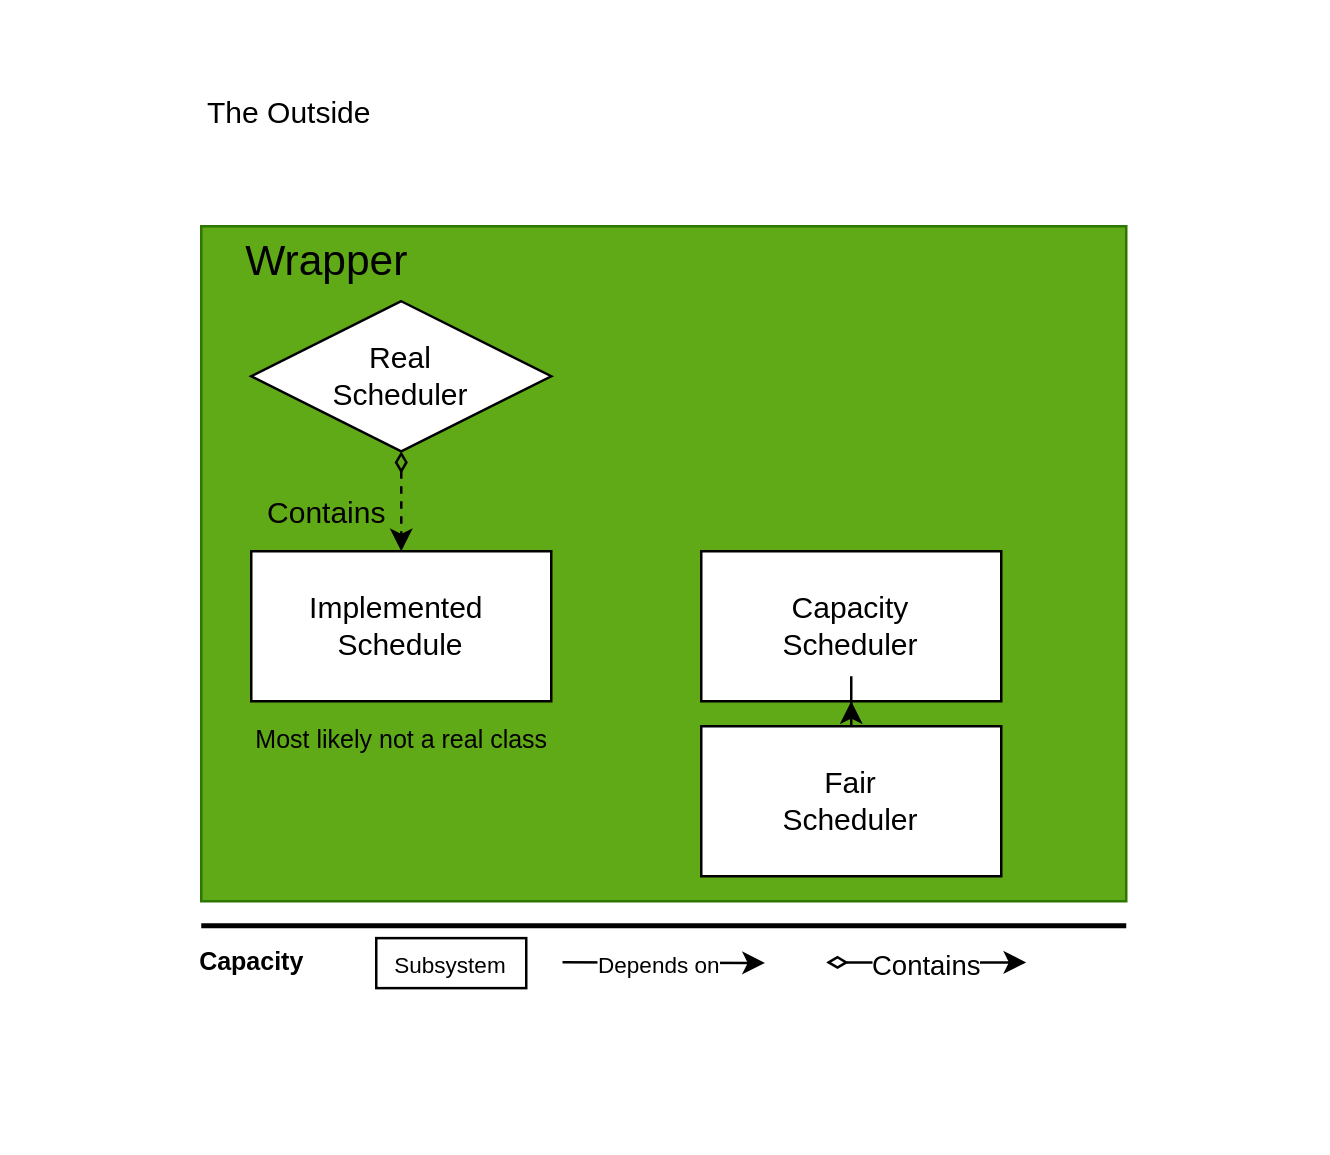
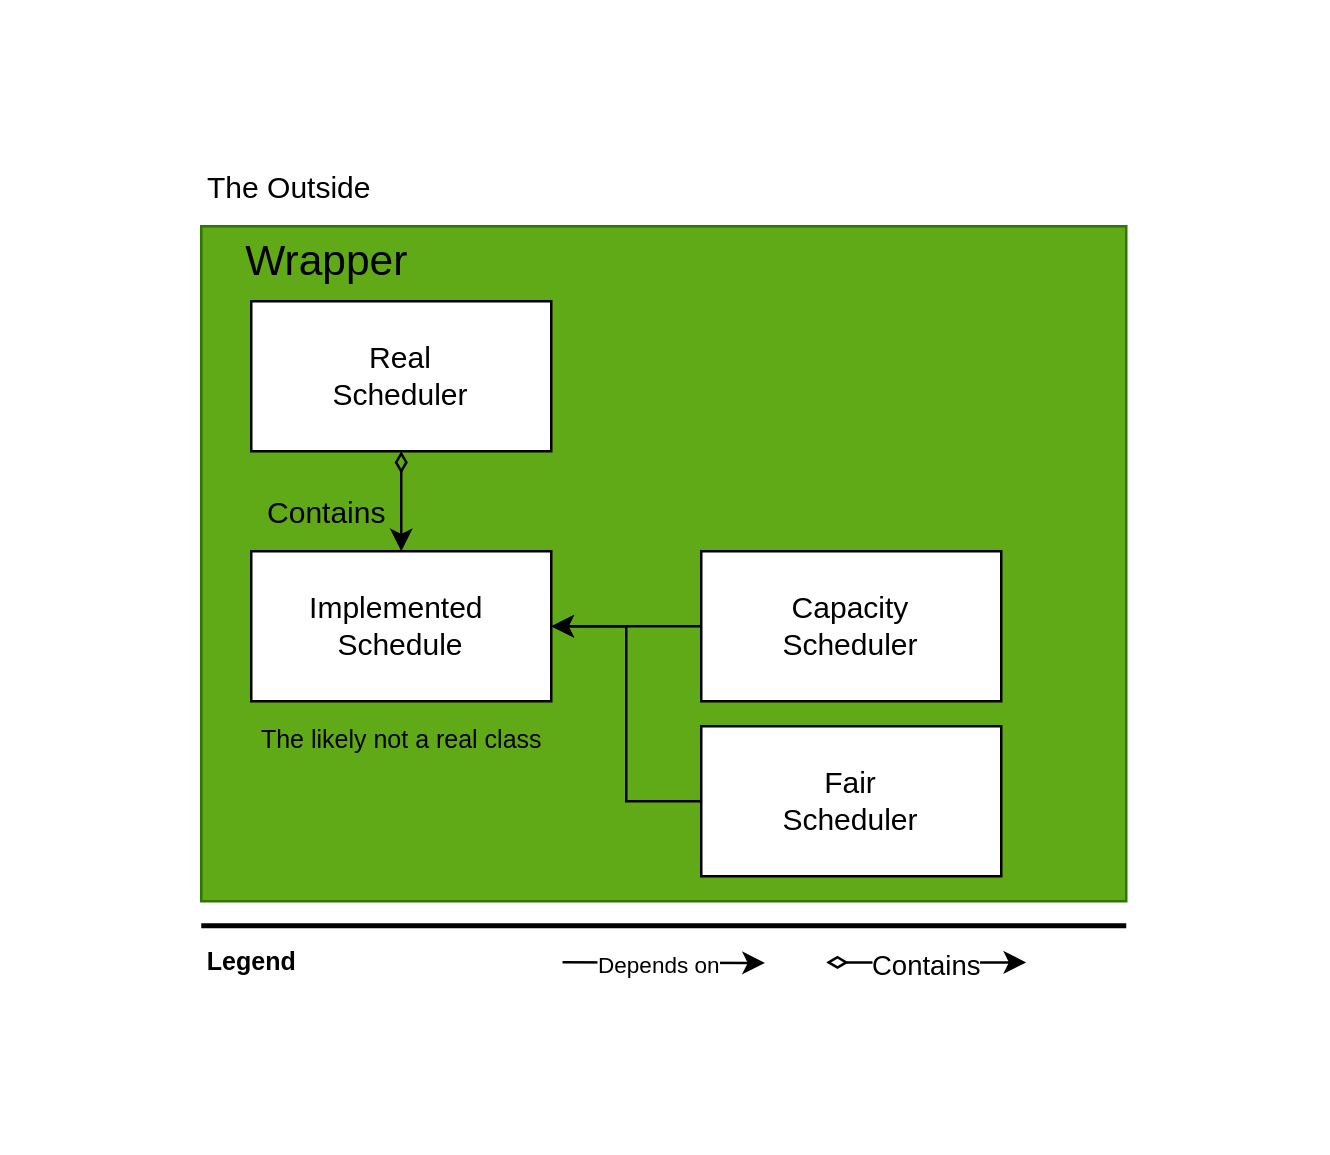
(289, 114) -> (289, 189)
(401, 376) -> (401, 376)
(401, 502) -> (401, 502)
none -> (666, 626)
(851, 676) -> (626, 753)
(403, 739) -> (403, 739)
(253, 951) -> (253, 951)
(451, 963) -> none
